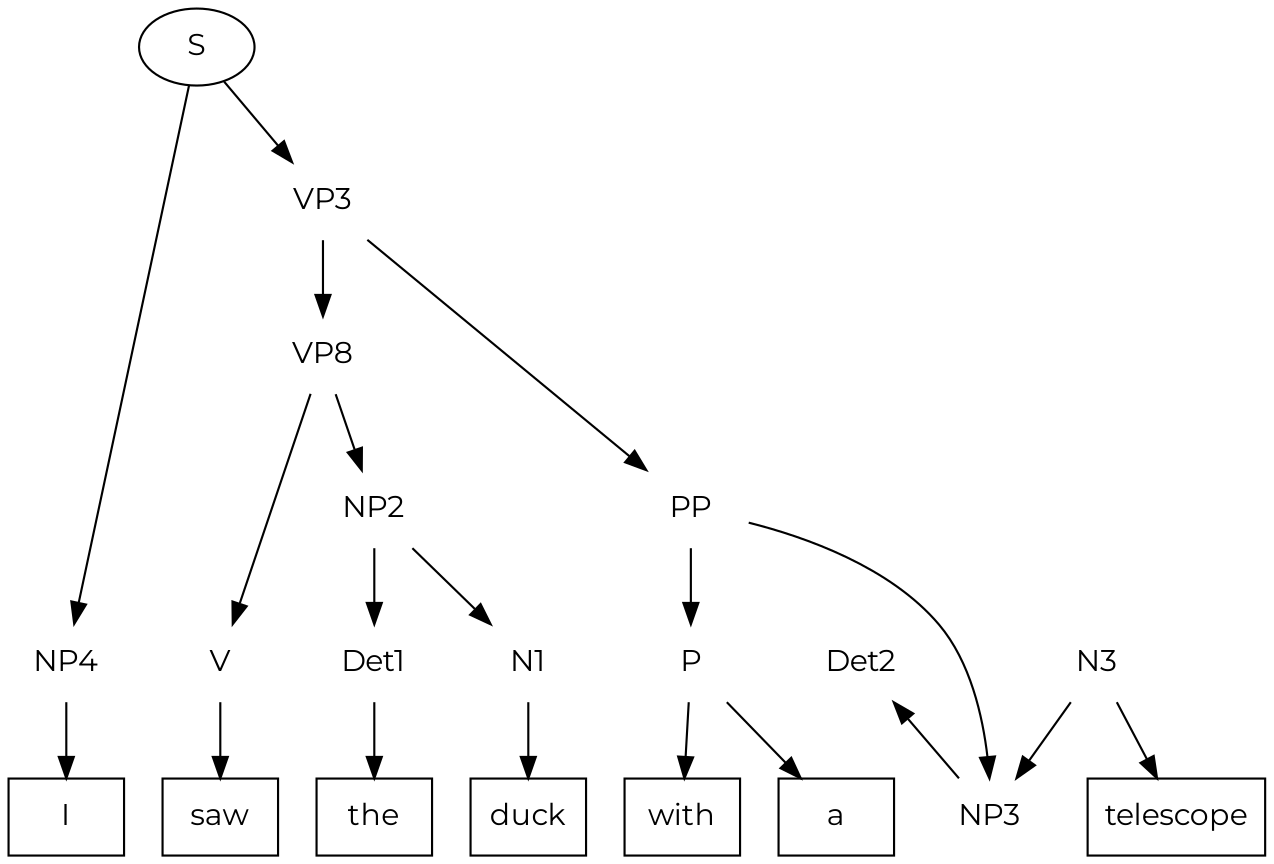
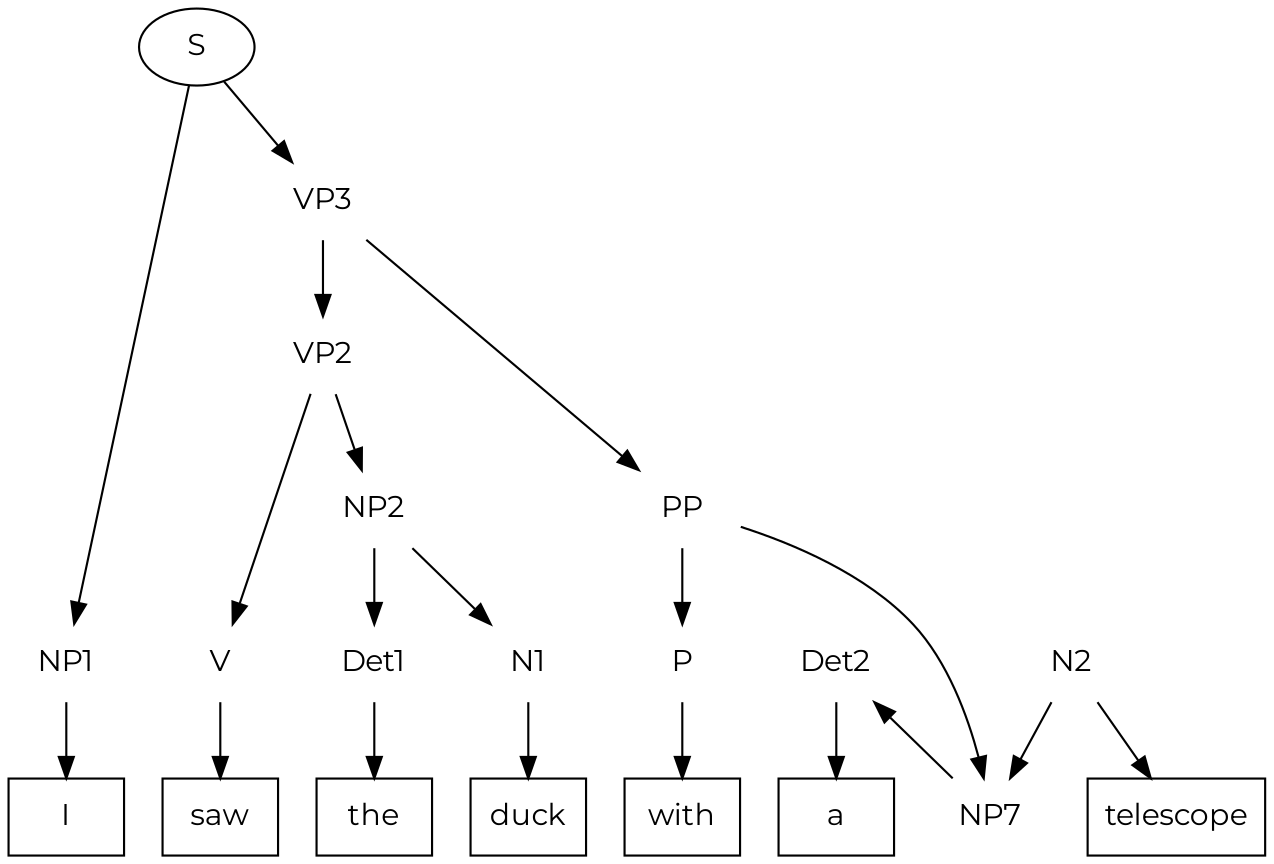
(323, 355) -> (323, 355)
(66, 663) -> (66, 663)
(1097, 663) -> (1072, 663)
(756, 733) -> (836, 730)
(990, 817) -> (990, 817)
